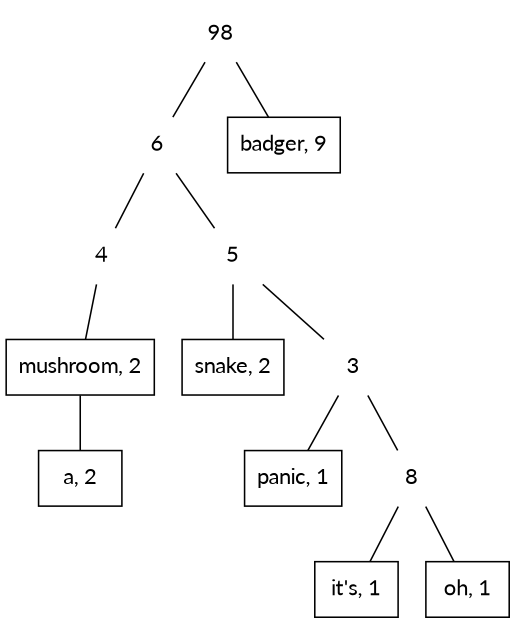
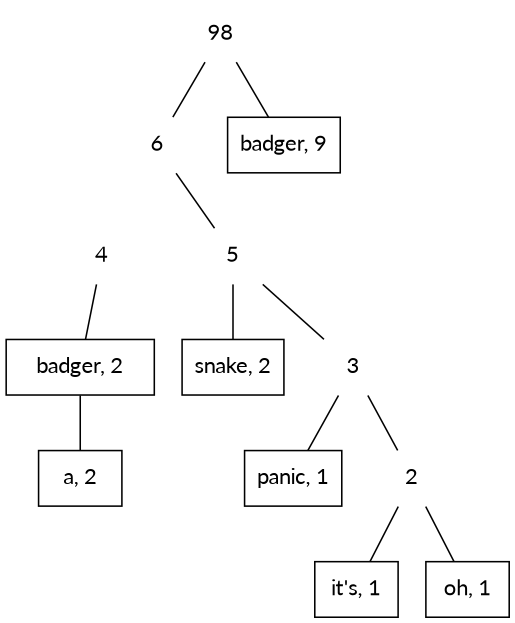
(130, 201) -> none
(80, 367) -> (80, 367)
(412, 478) -> (412, 478)
